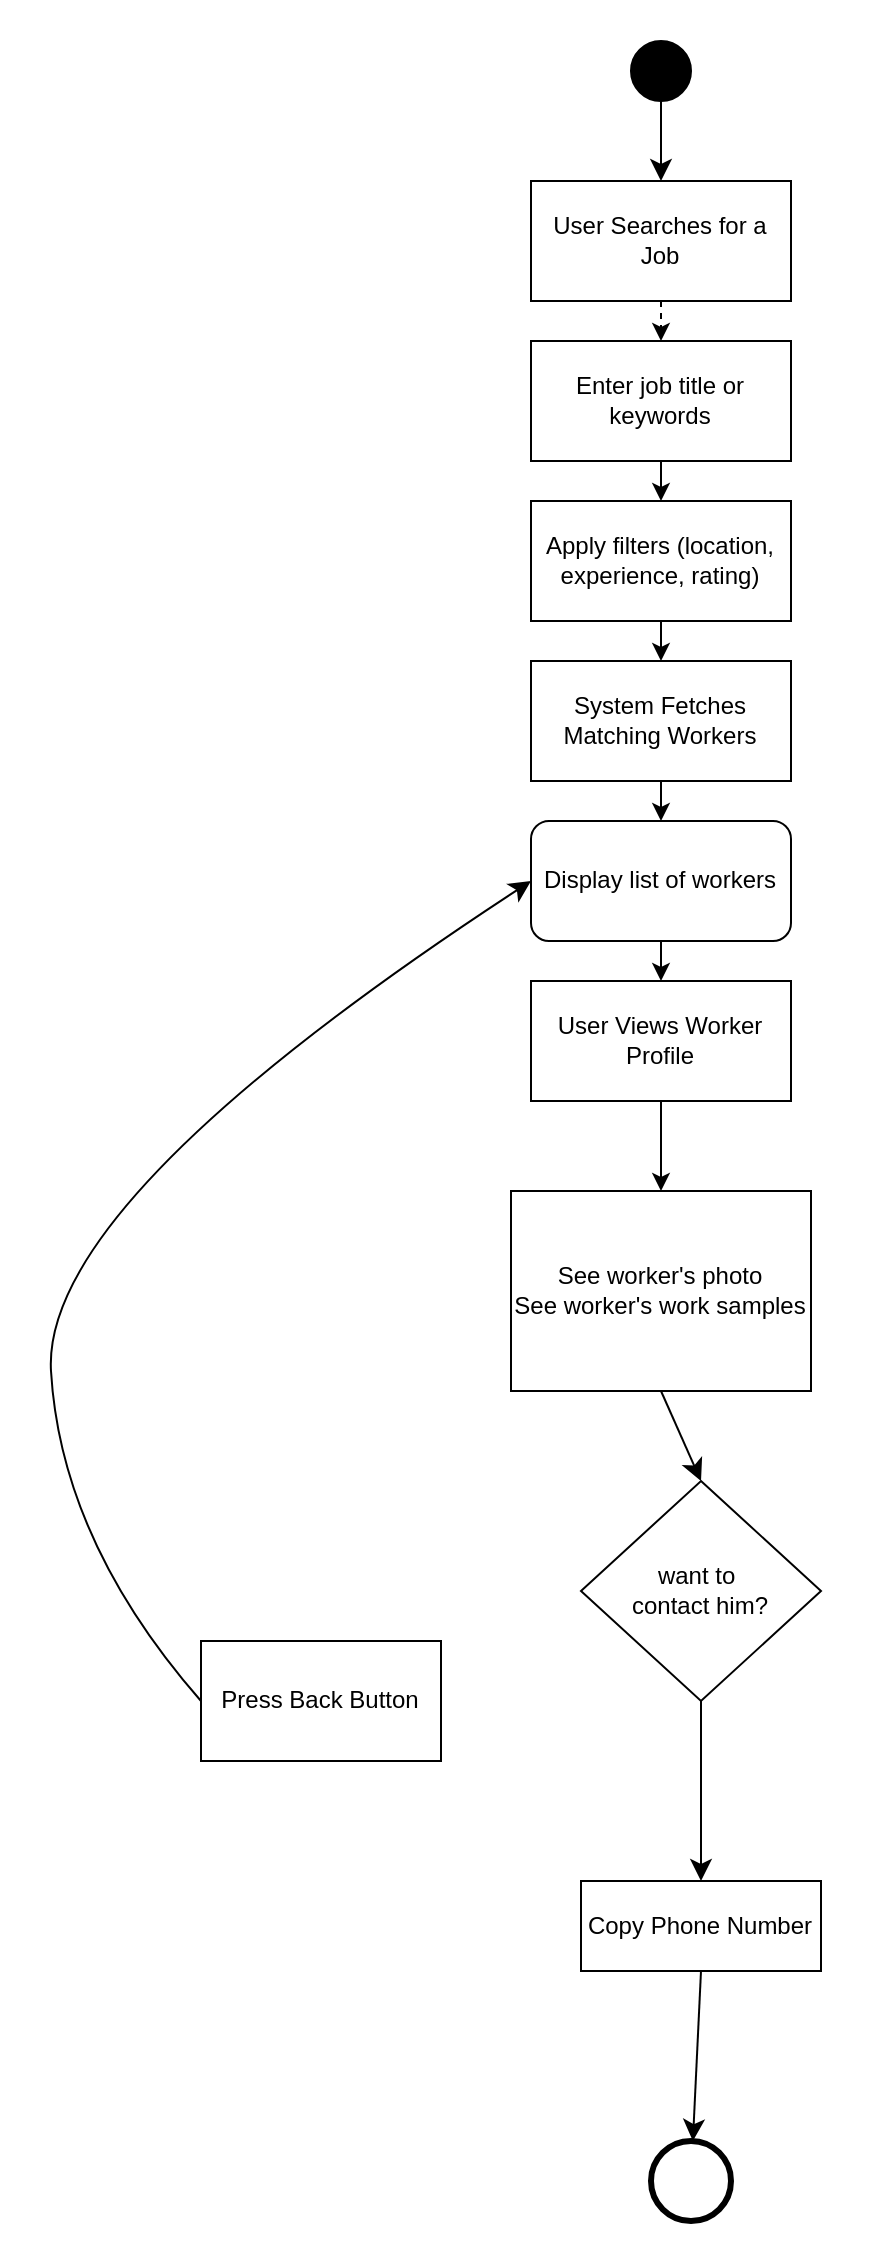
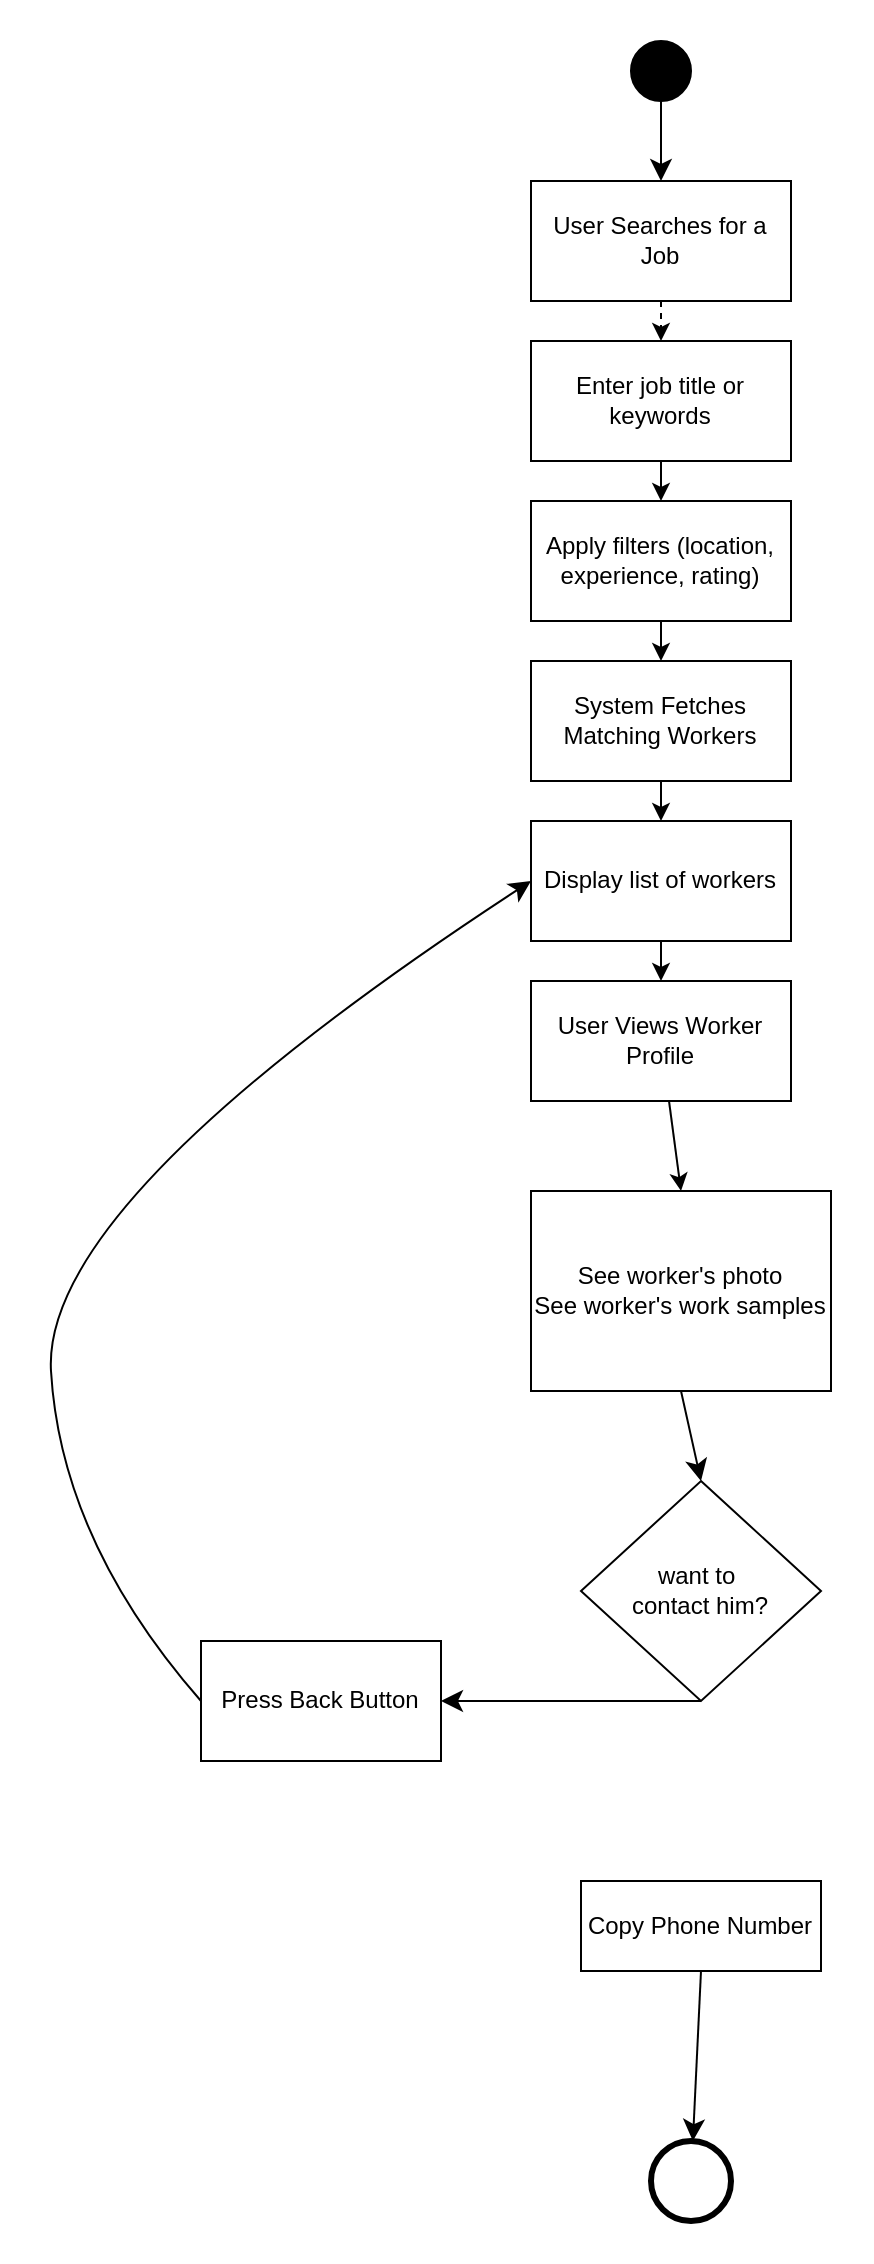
(661, 881) -> (661, 881)
(661, 1291) -> (681, 1291)
(701, 1784) -> (578, 1701)
